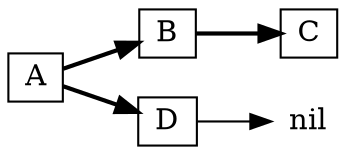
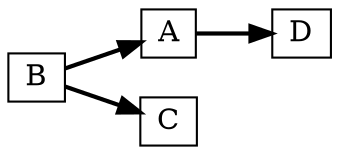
(91, 59) -> (93, 59)
(309, 121) -> none
